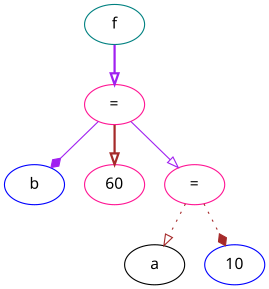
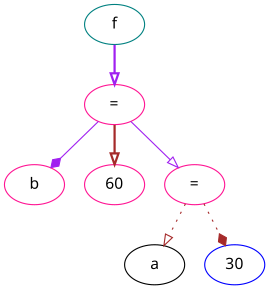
(34, 185) -> (34, 185)
(235, 265) -> (235, 265)
